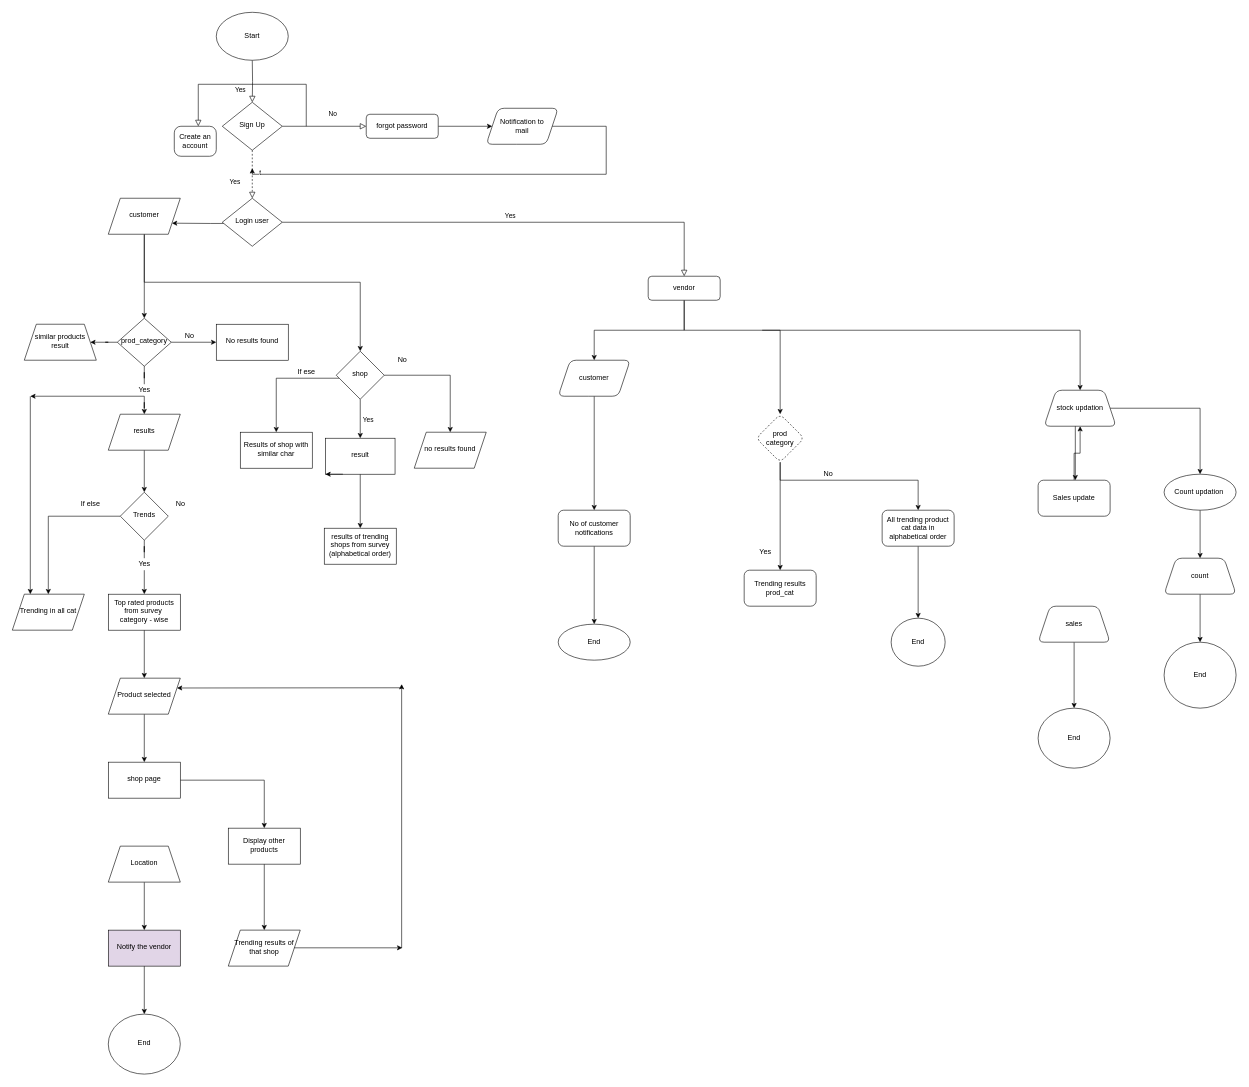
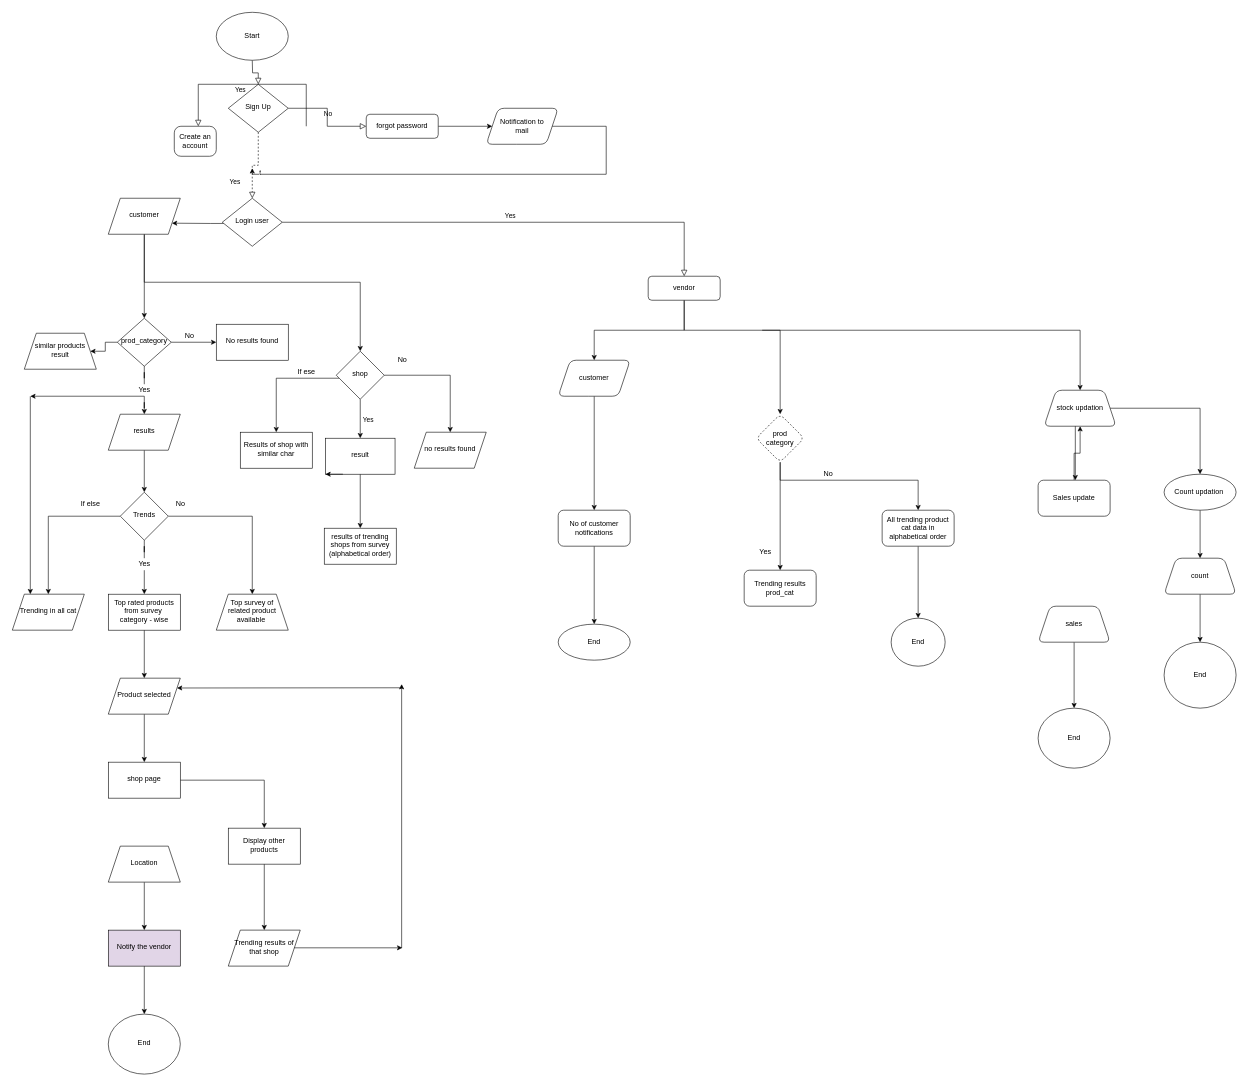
(252, 126) -> (258, 108)
(60, 342) -> (60, 351)
none -> (252, 588)
none -> (252, 612)
